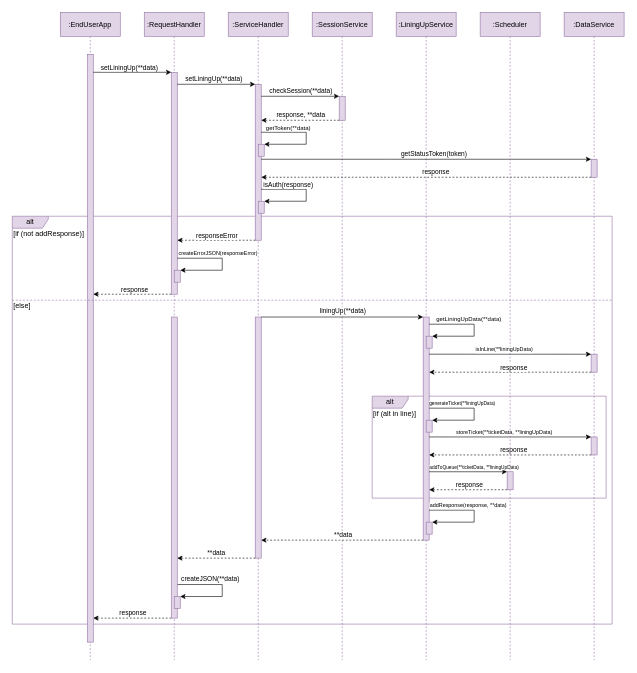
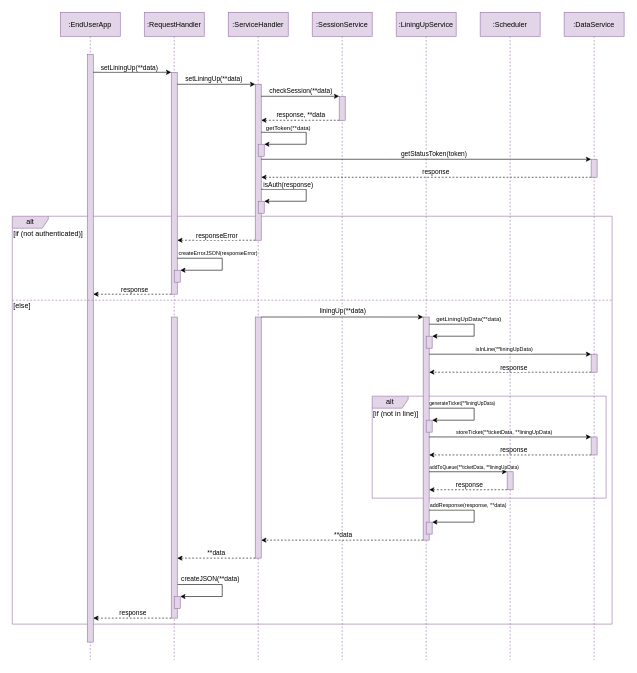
(55, 234) -> (58, 234)
(402, 414) -> (403, 414)
